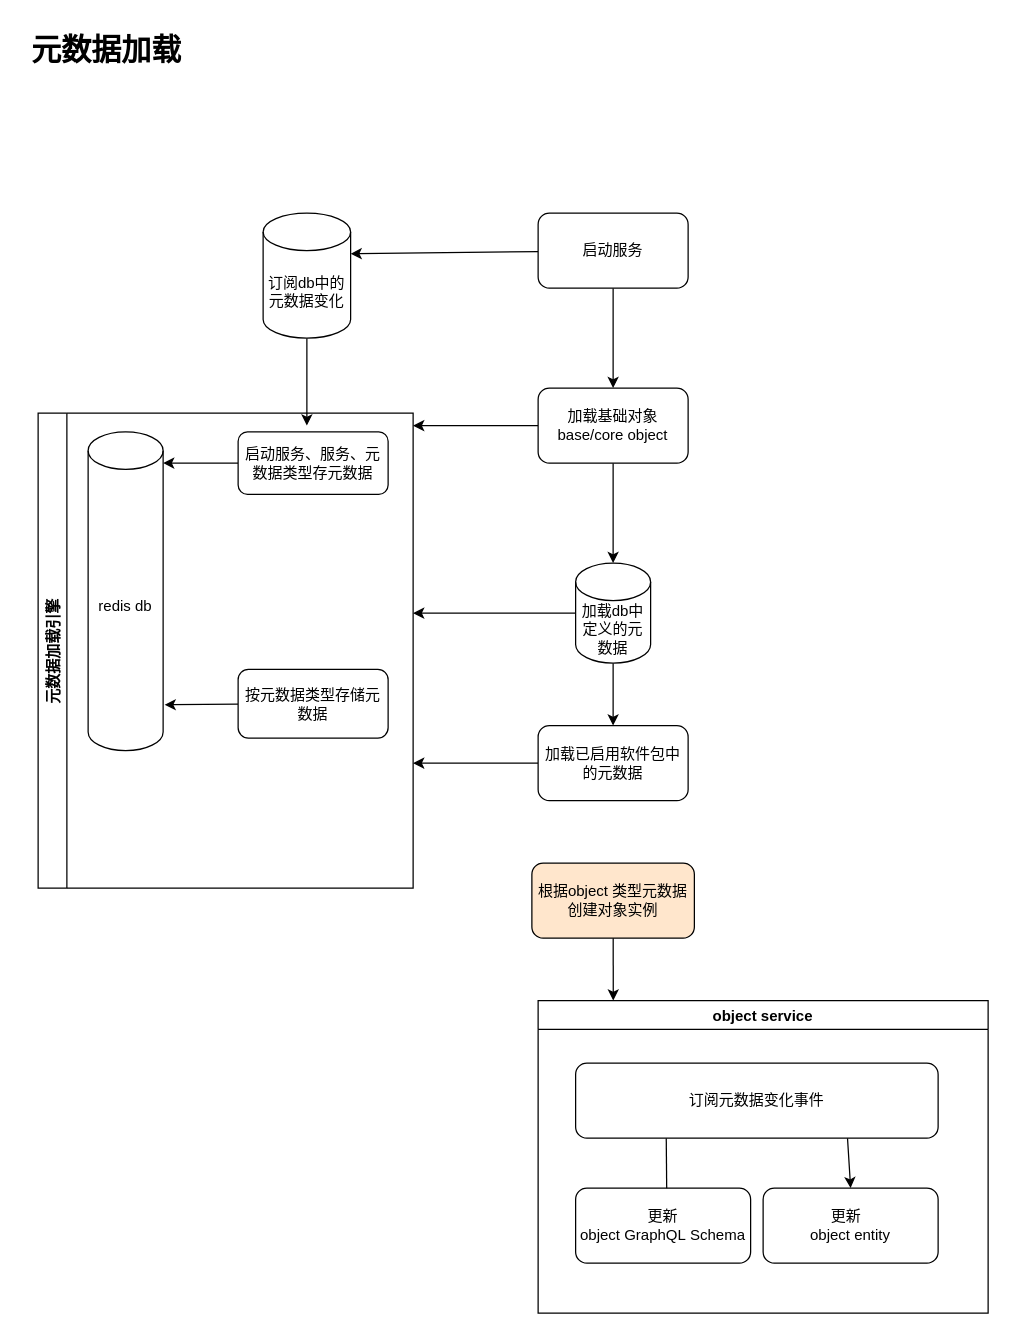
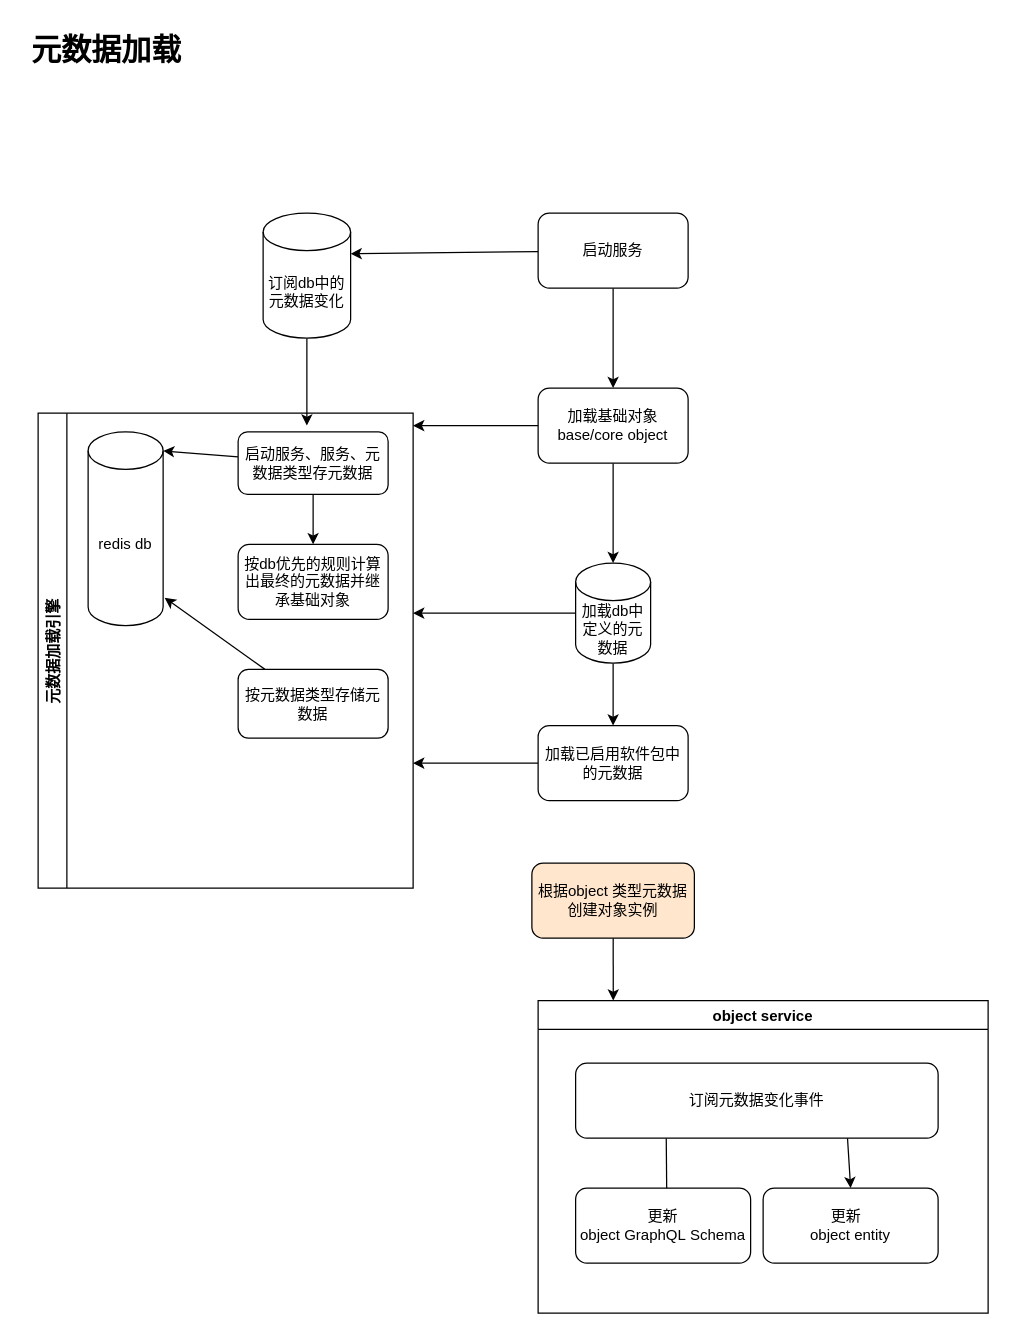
none -> (313, 515)
none -> (313, 582)
(126, 591) -> (126, 529)
